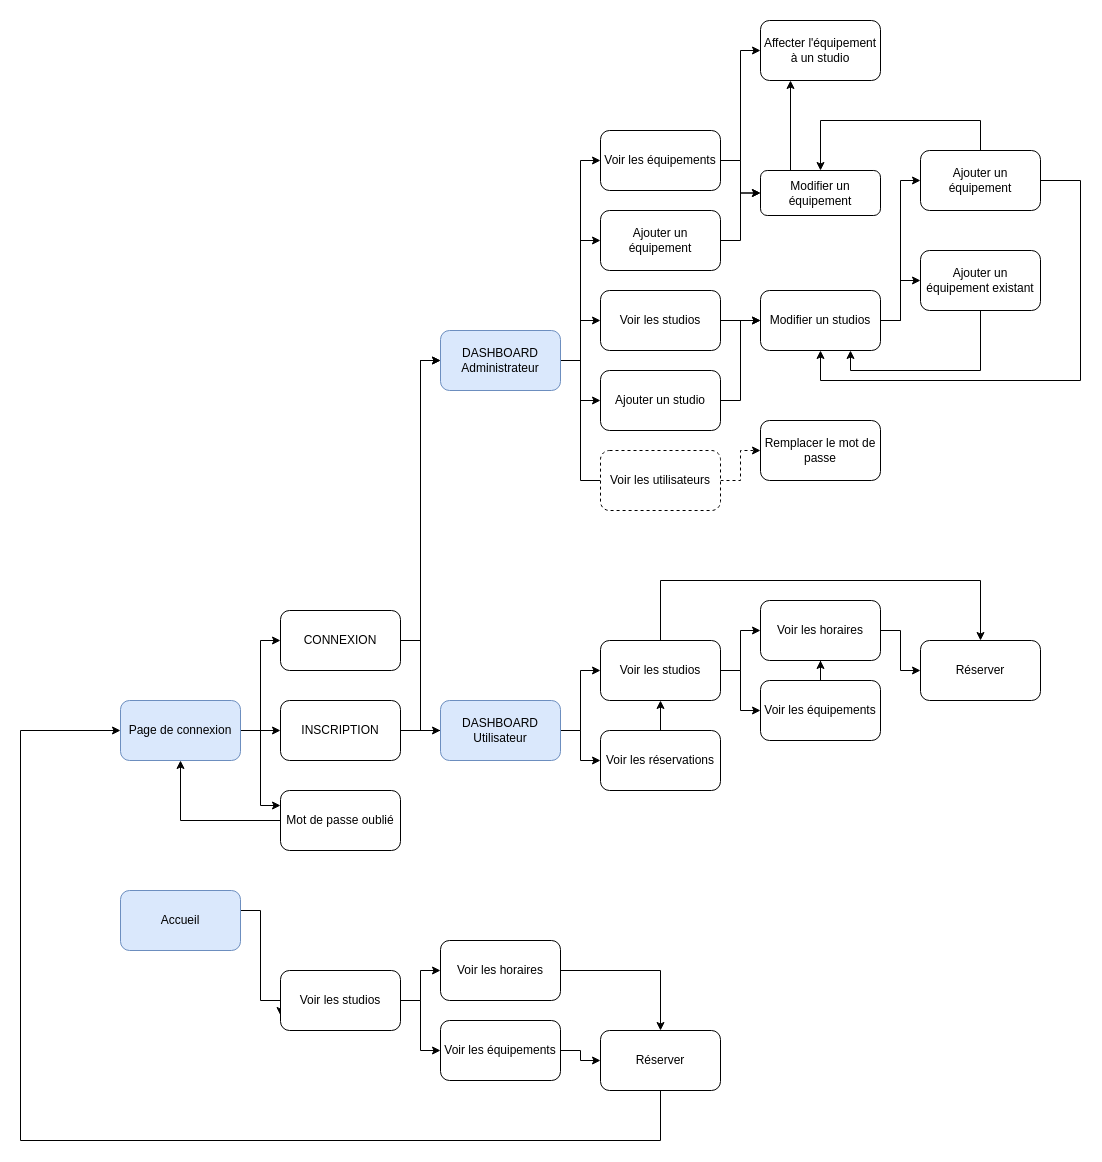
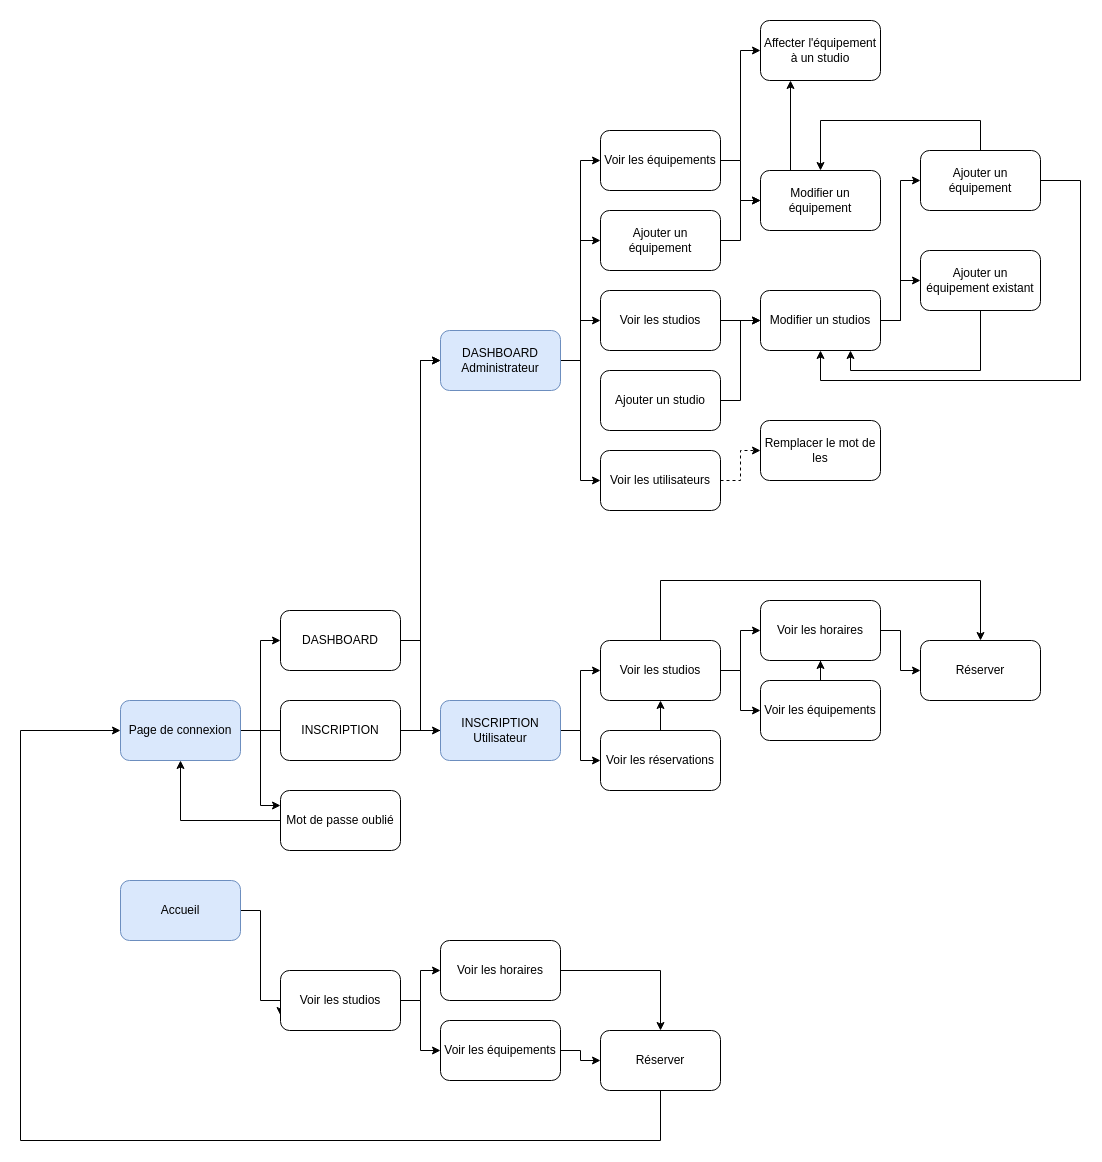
(821, 193) -> (821, 201)
(588, 401) -> none
(821, 451) -> (821, 451)
(596, 481) -> (592, 481)
(661, 481) -> (661, 481)
(341, 641) -> (341, 641)
(272, 731) -> (275, 731)
(501, 731) -> (501, 731)
(181, 921) -> (181, 911)
